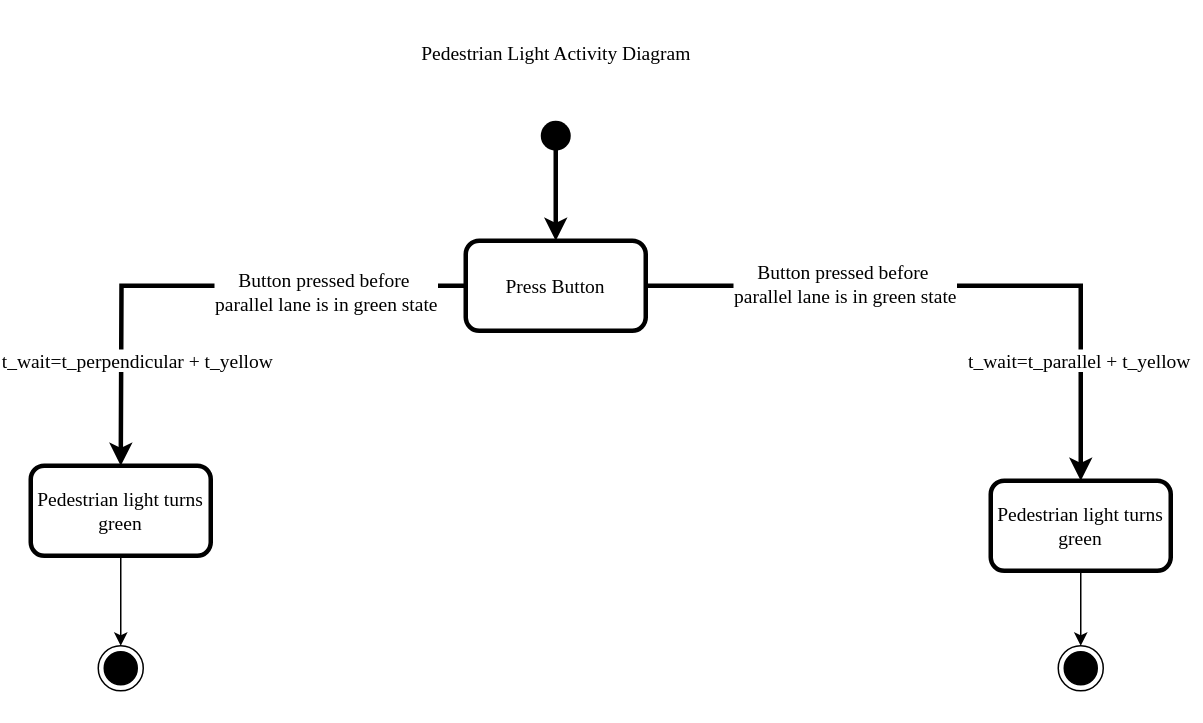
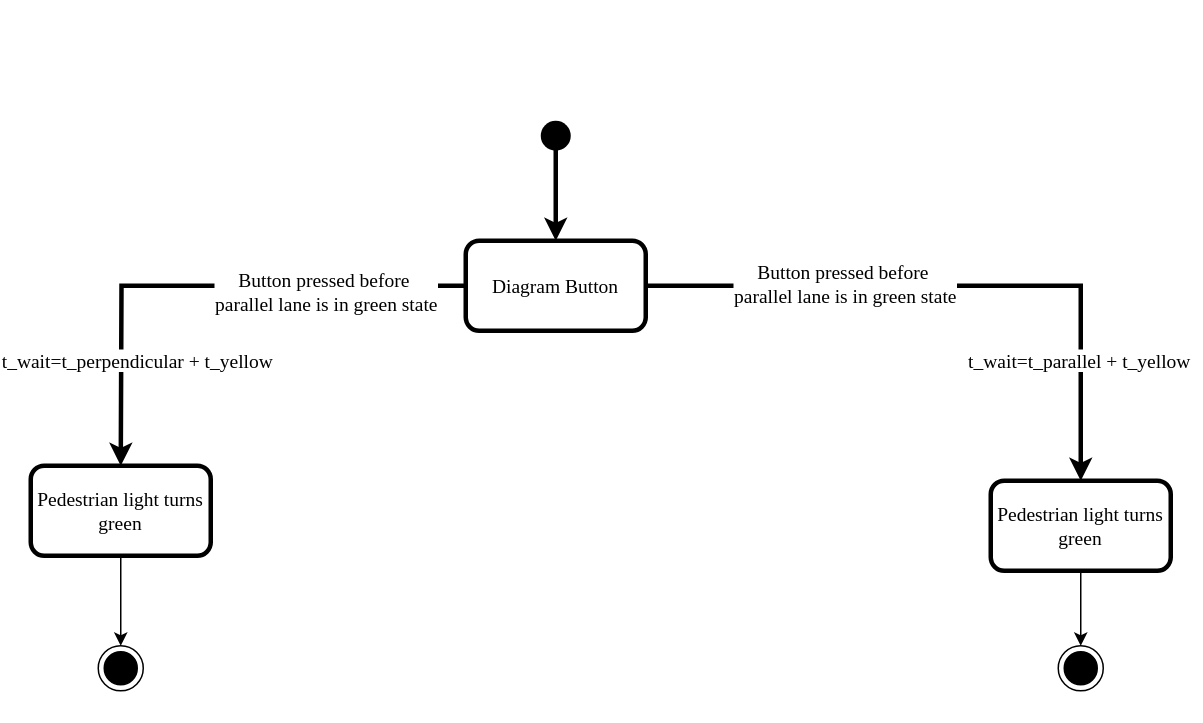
(556, 53) -> none
(556, 286) -> (556, 286)
